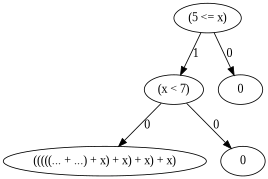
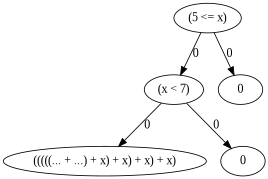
(196, 54) -> (196, 54)
